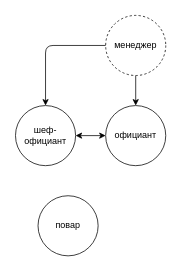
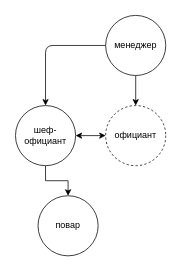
(135, 45) -> (135, 45)
(135, 135) -> (135, 135)
none -> (54, 180)
